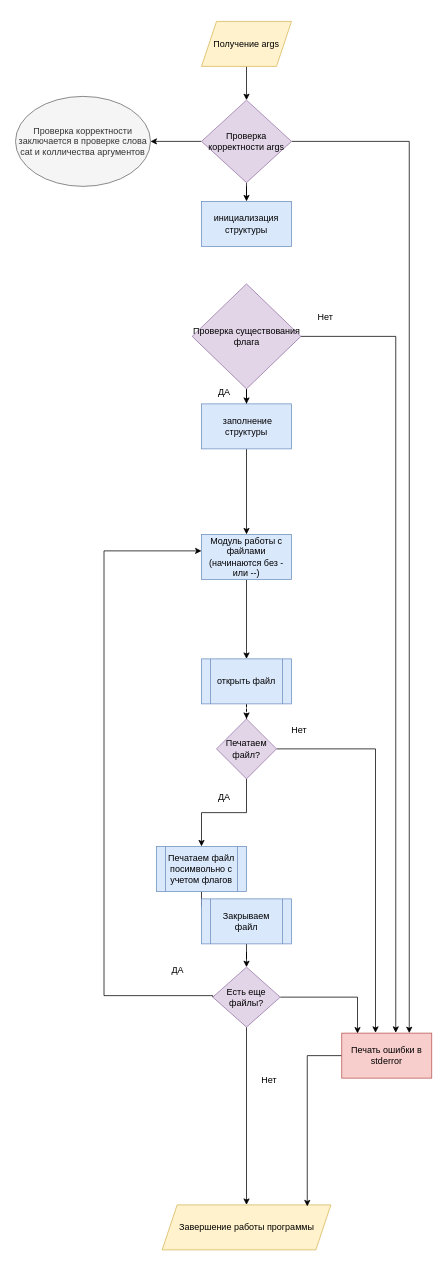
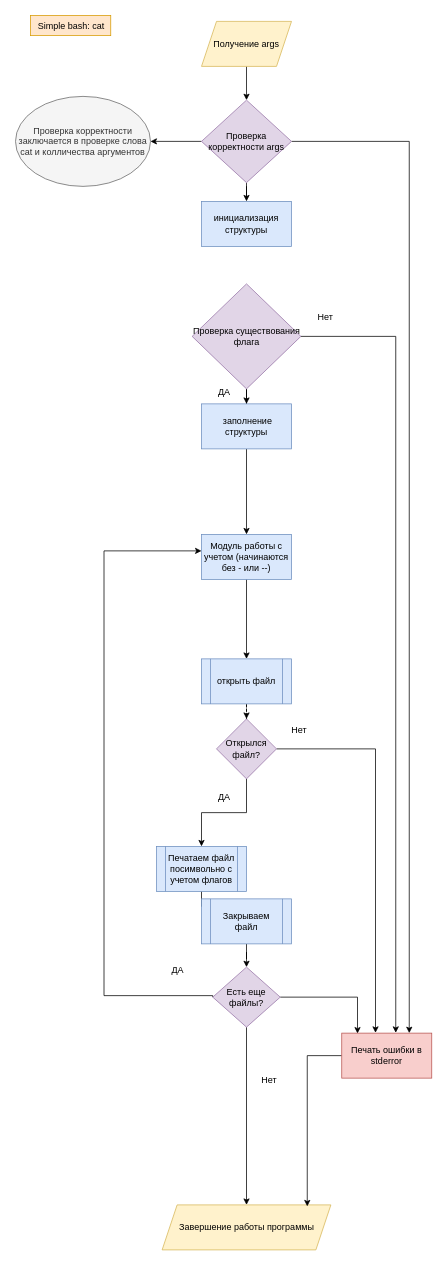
none -> (71, 26)
(246, 557) -> (246, 557)
(246, 749) -> (246, 749)
